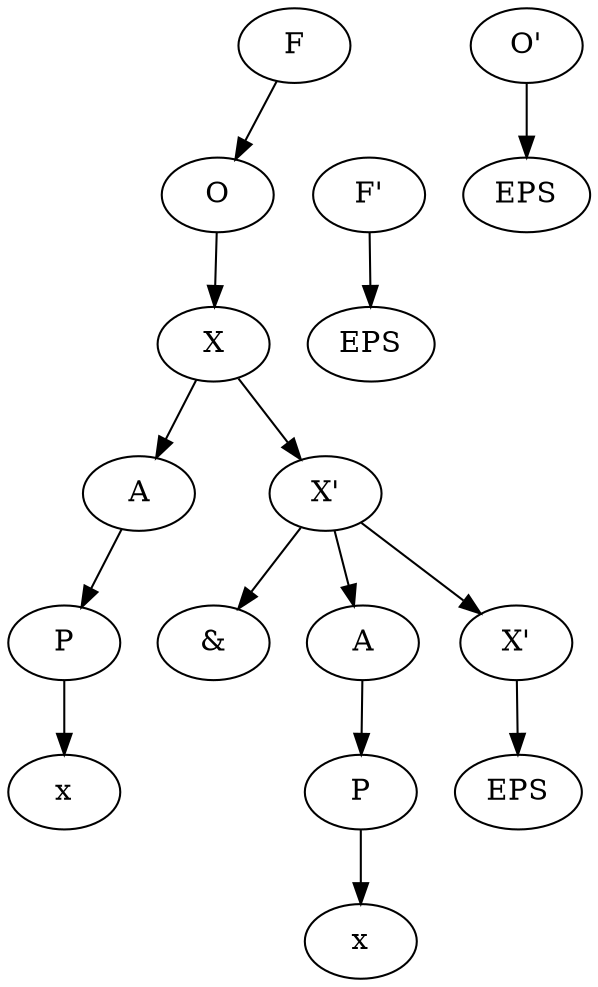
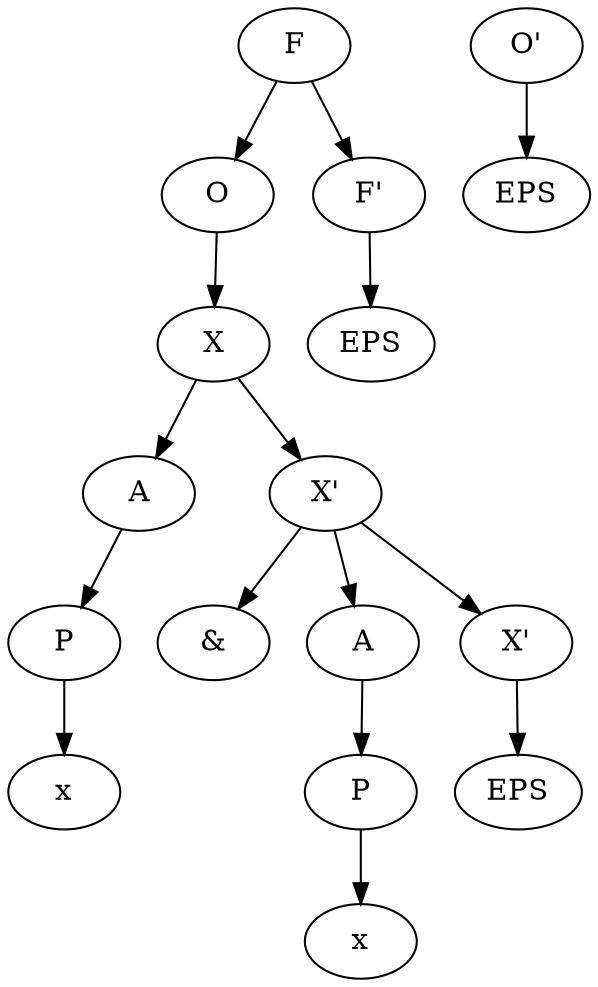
none -> (327, 111)
